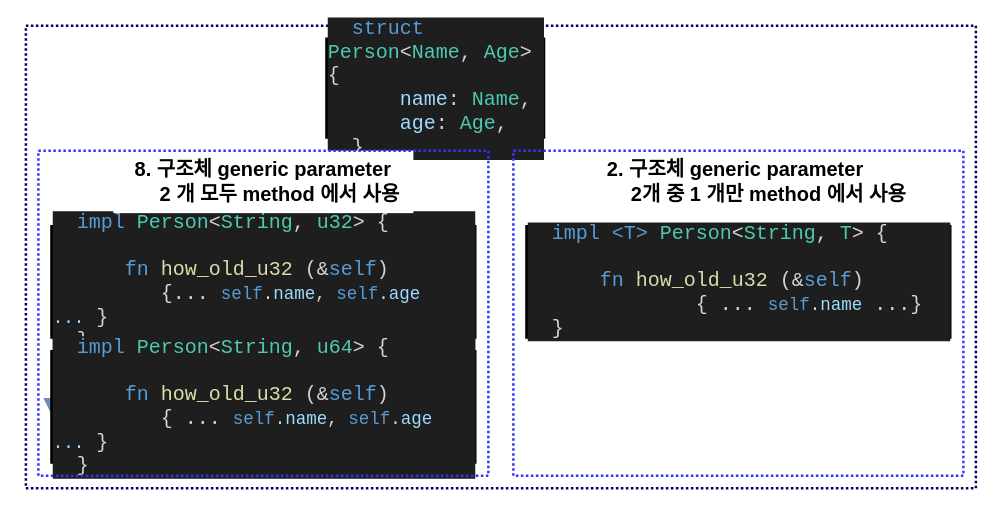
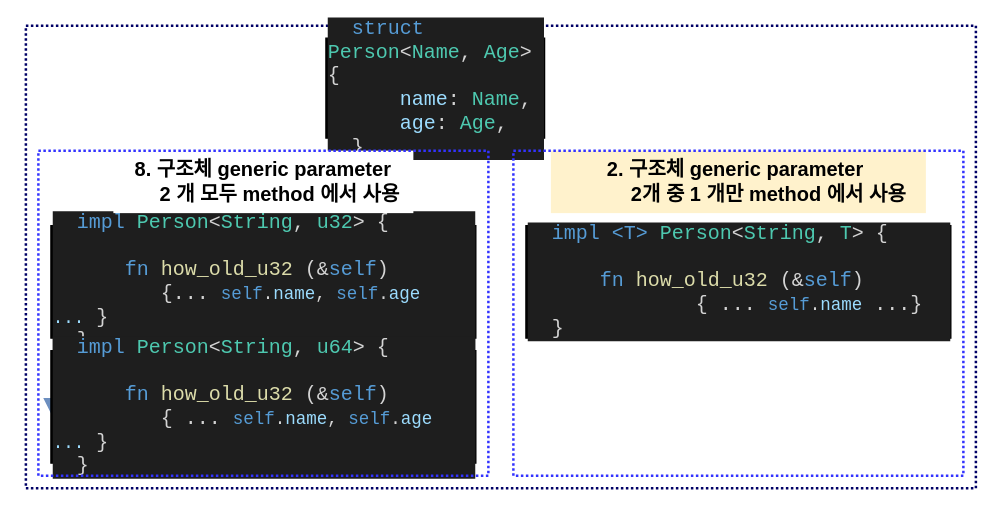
(738, 182) -> (738, 182)
